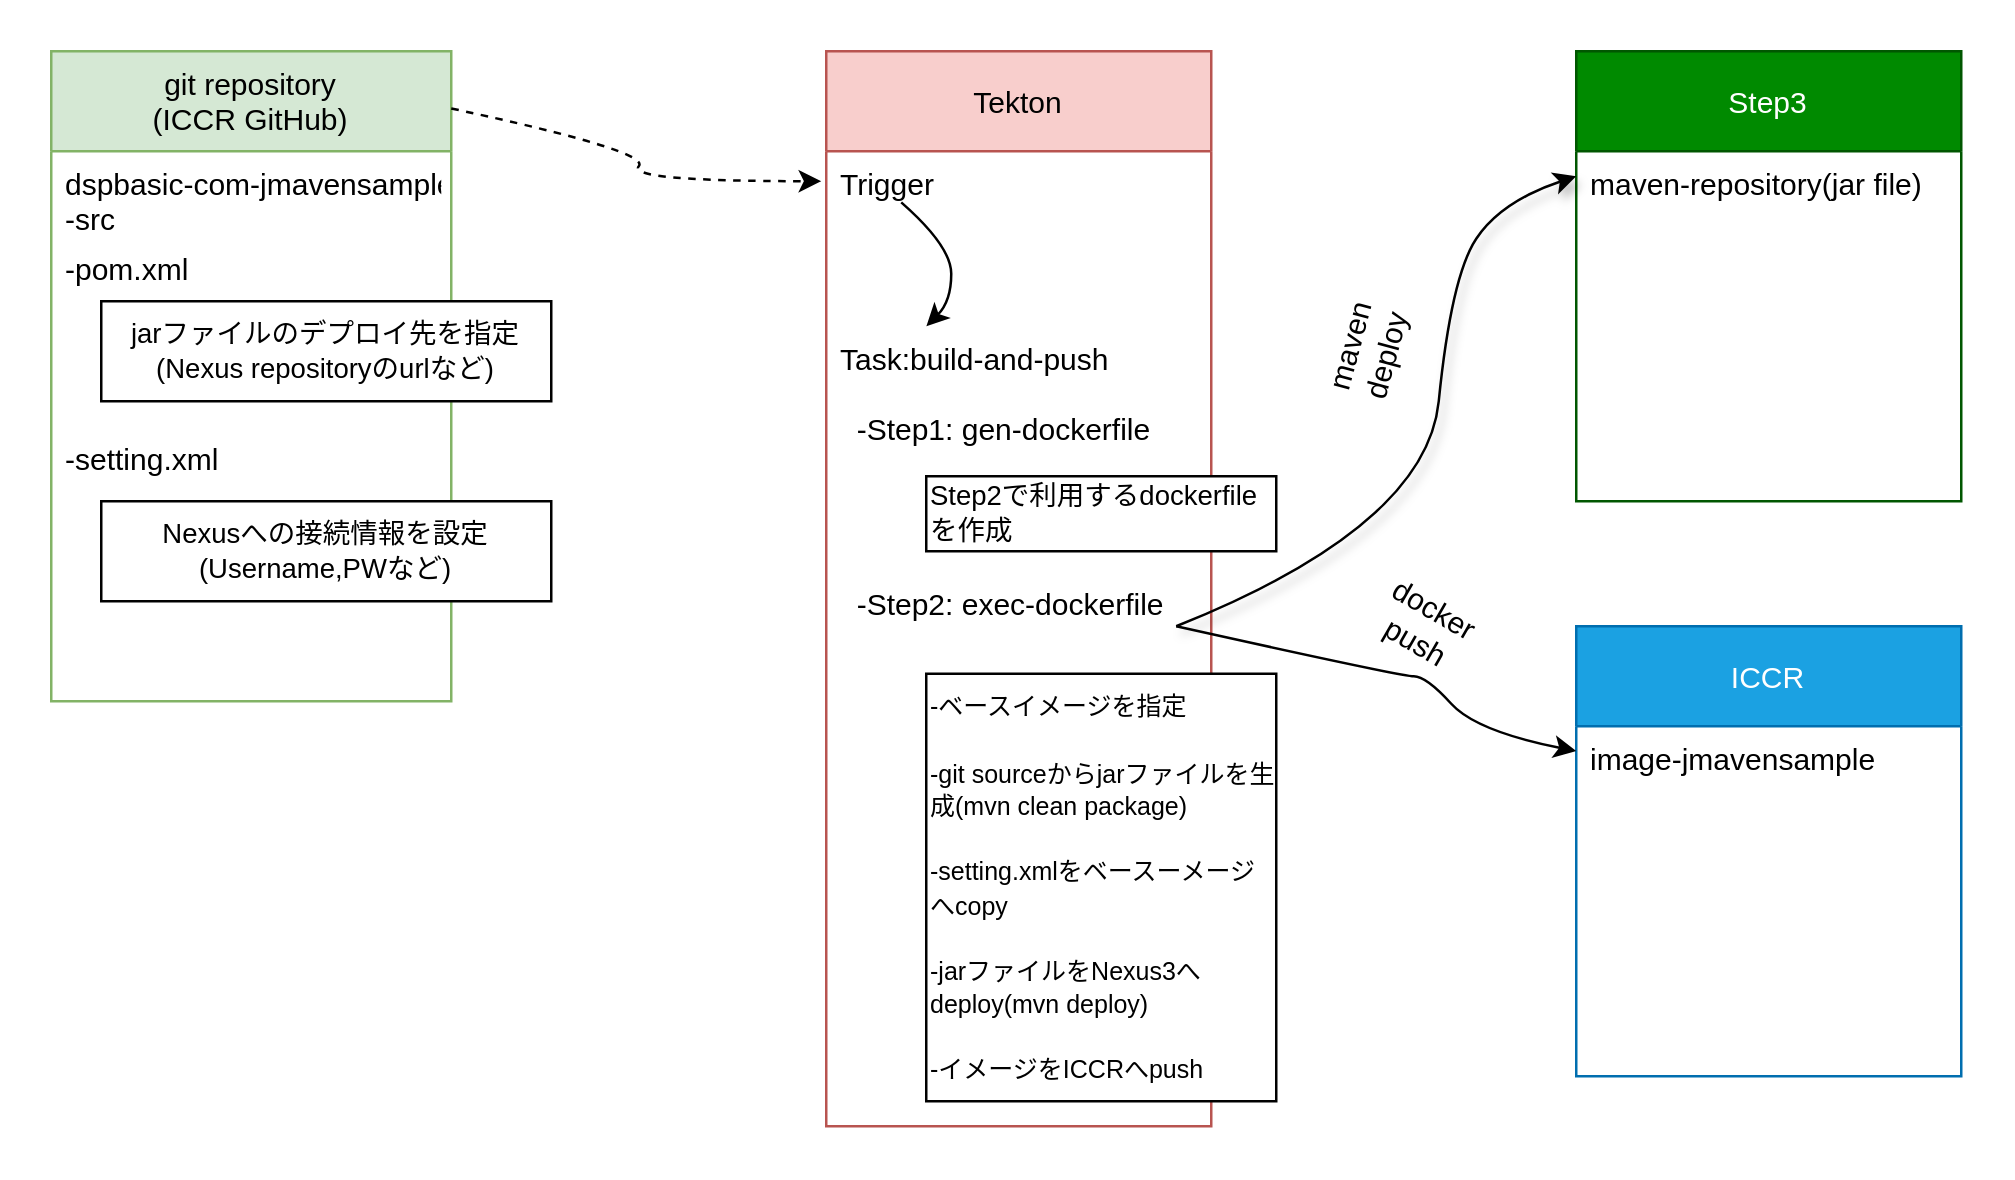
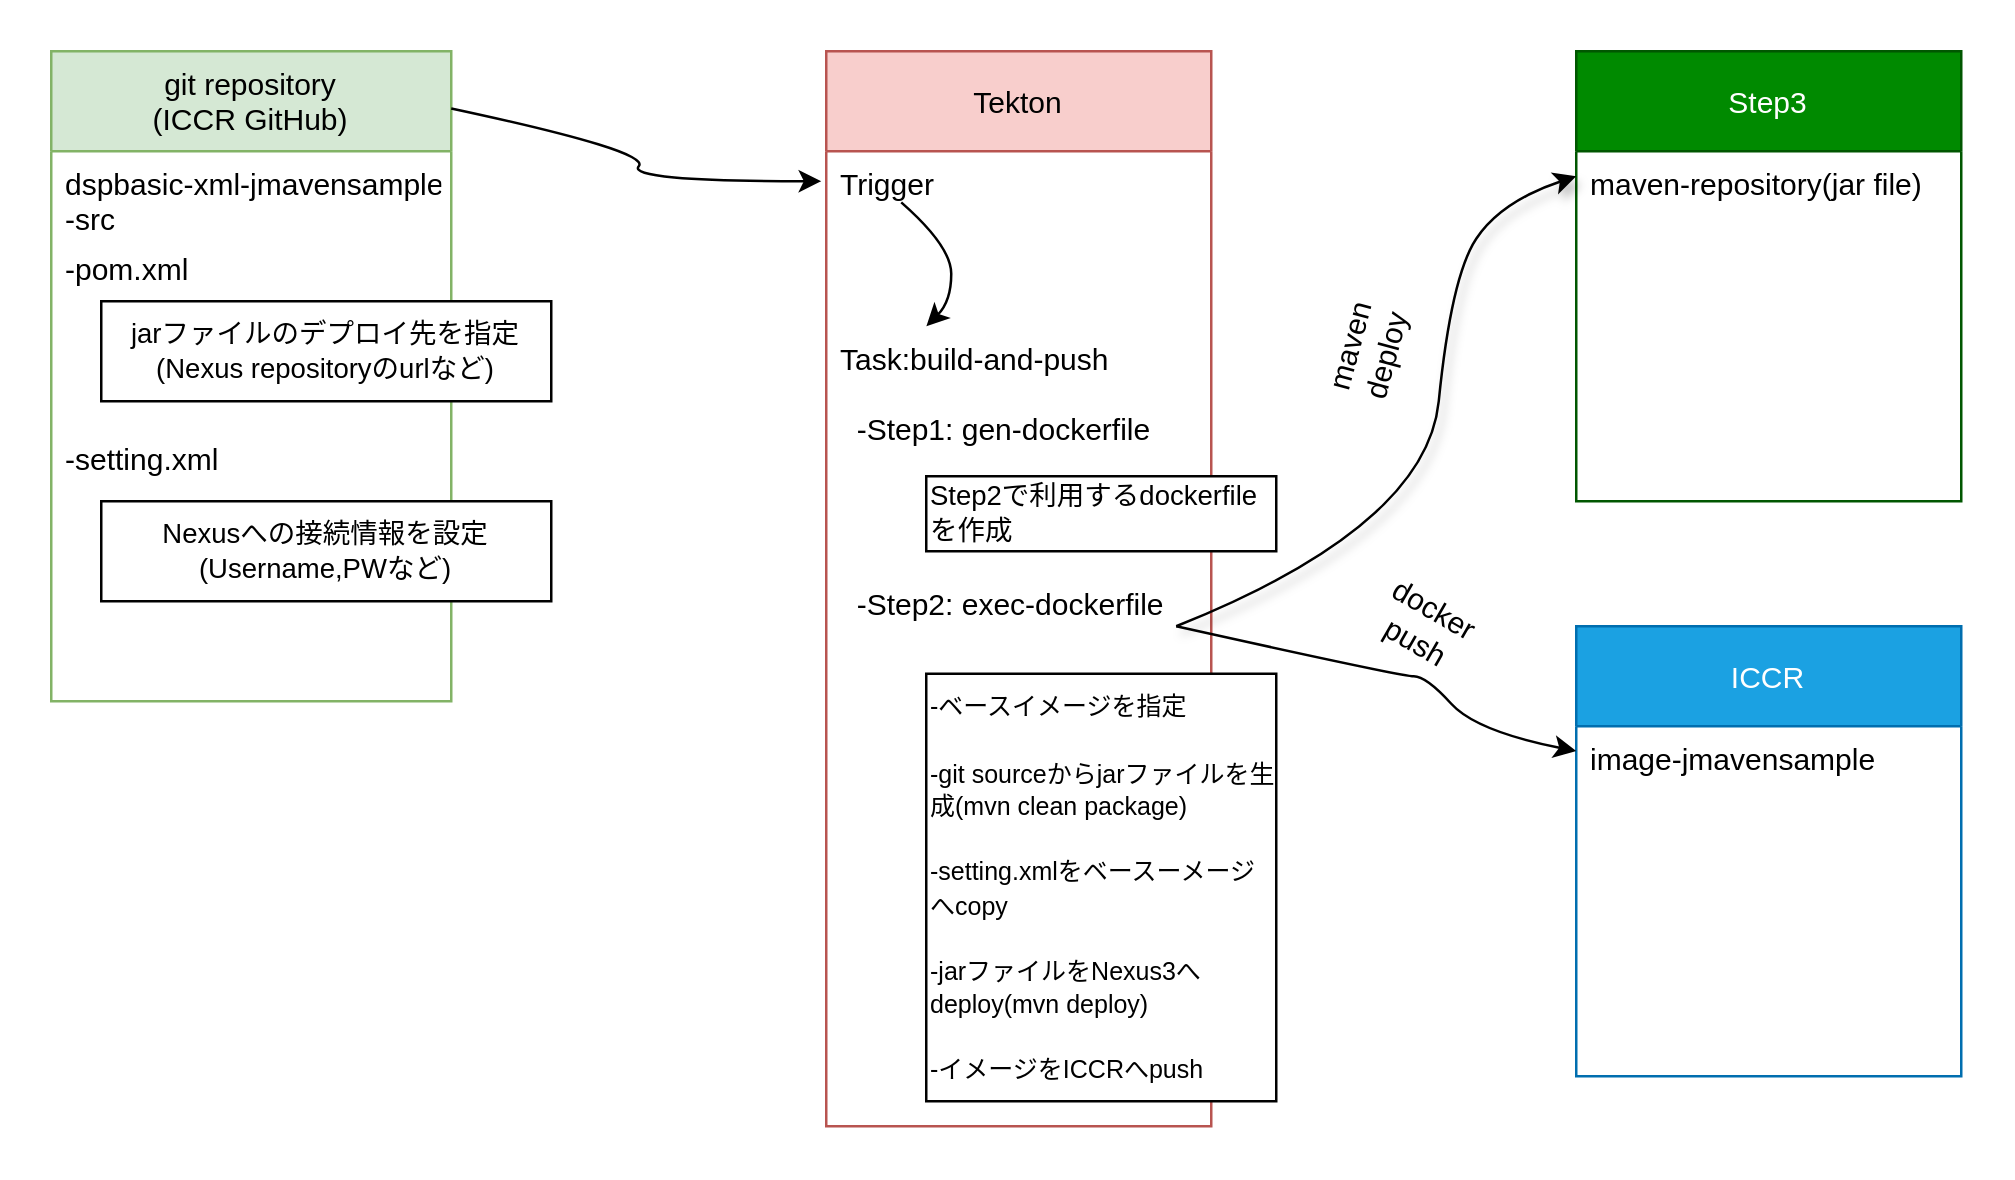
(633, 158) -> (633, 158)
(267, 185) -> (263, 185)
